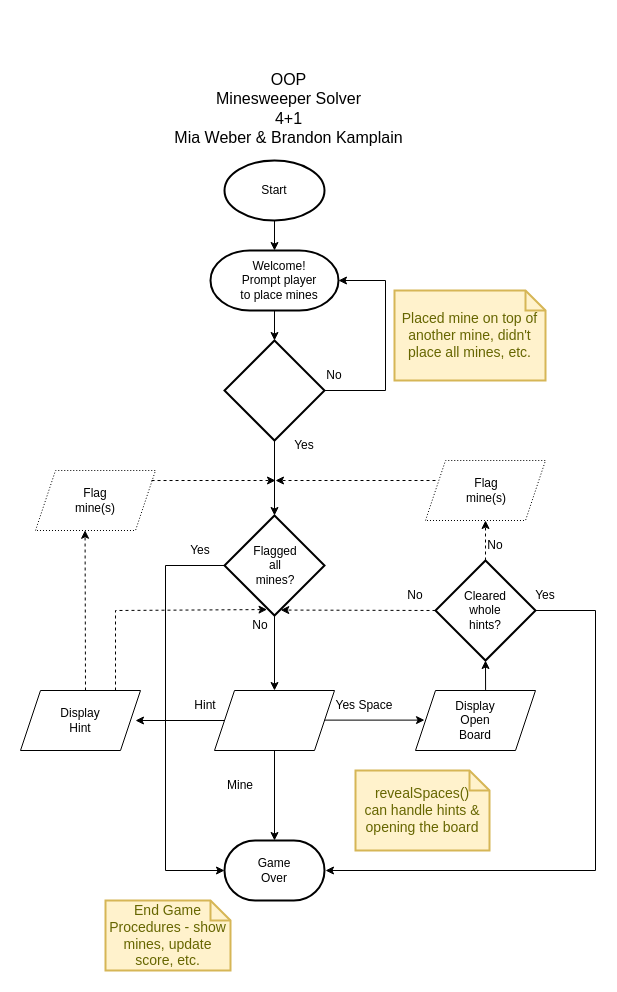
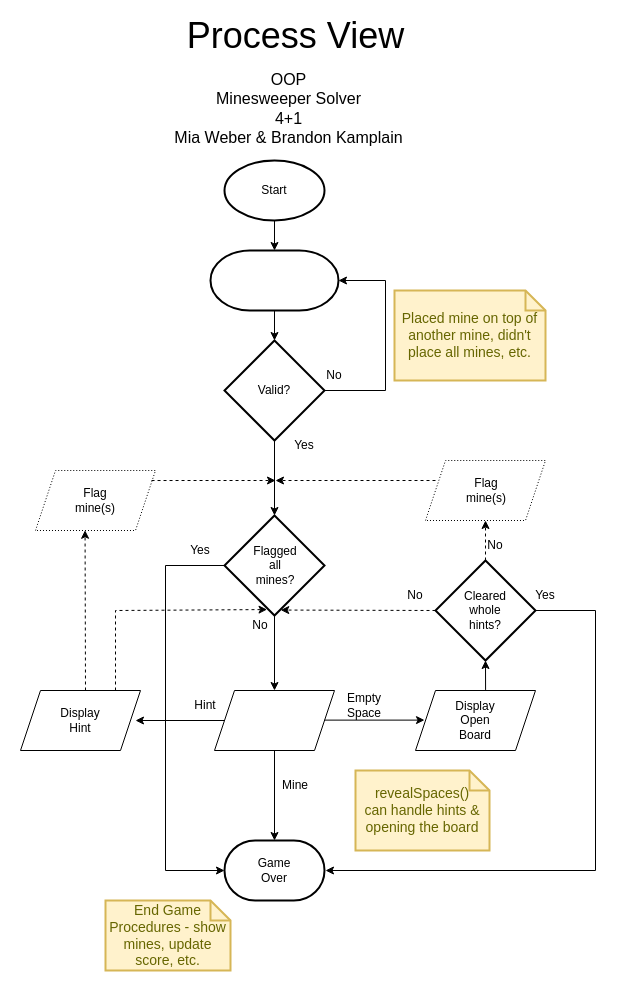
none -> (296, 36)
(280, 281) -> none
none -> (275, 391)
(365, 706) -> (365, 706)
(241, 786) -> (296, 786)
